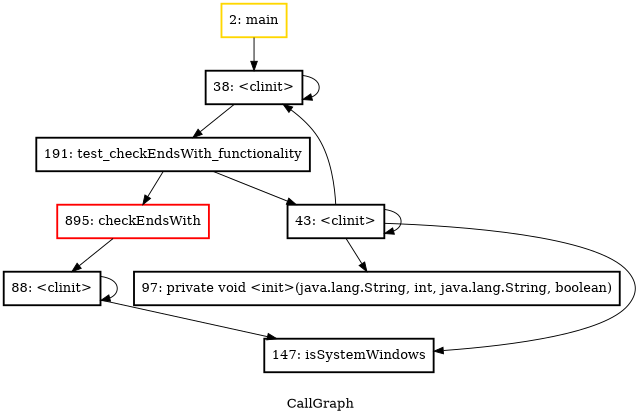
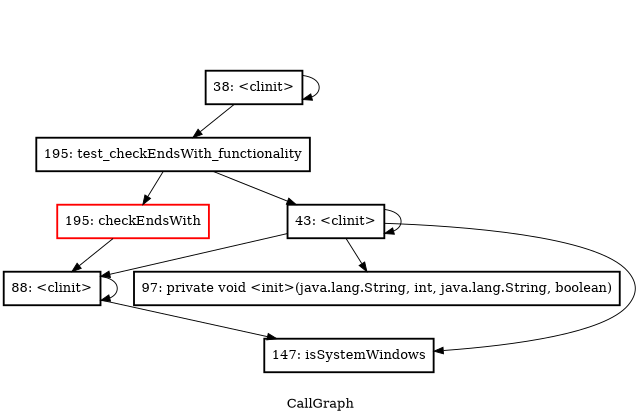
(254, 20) -> none
(325, 151) -> (199, 254)
(173, 154) -> (173, 154)
(133, 221) -> (133, 221)
